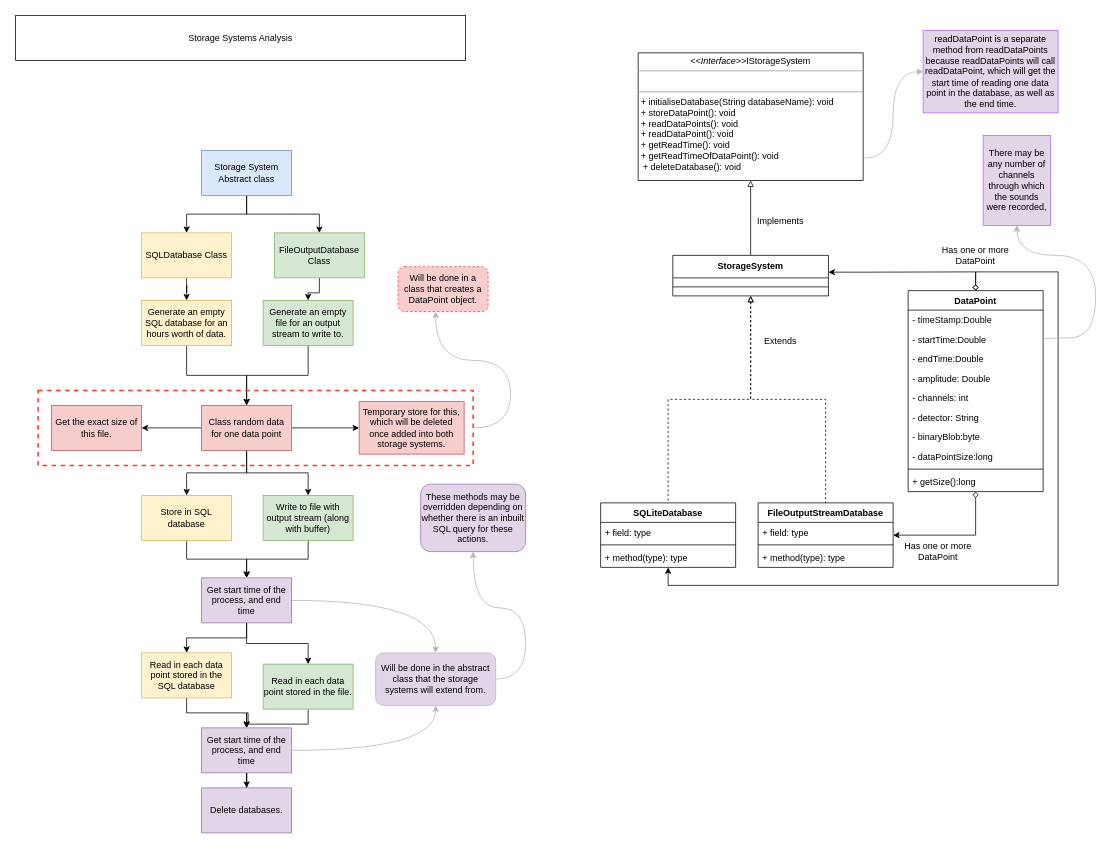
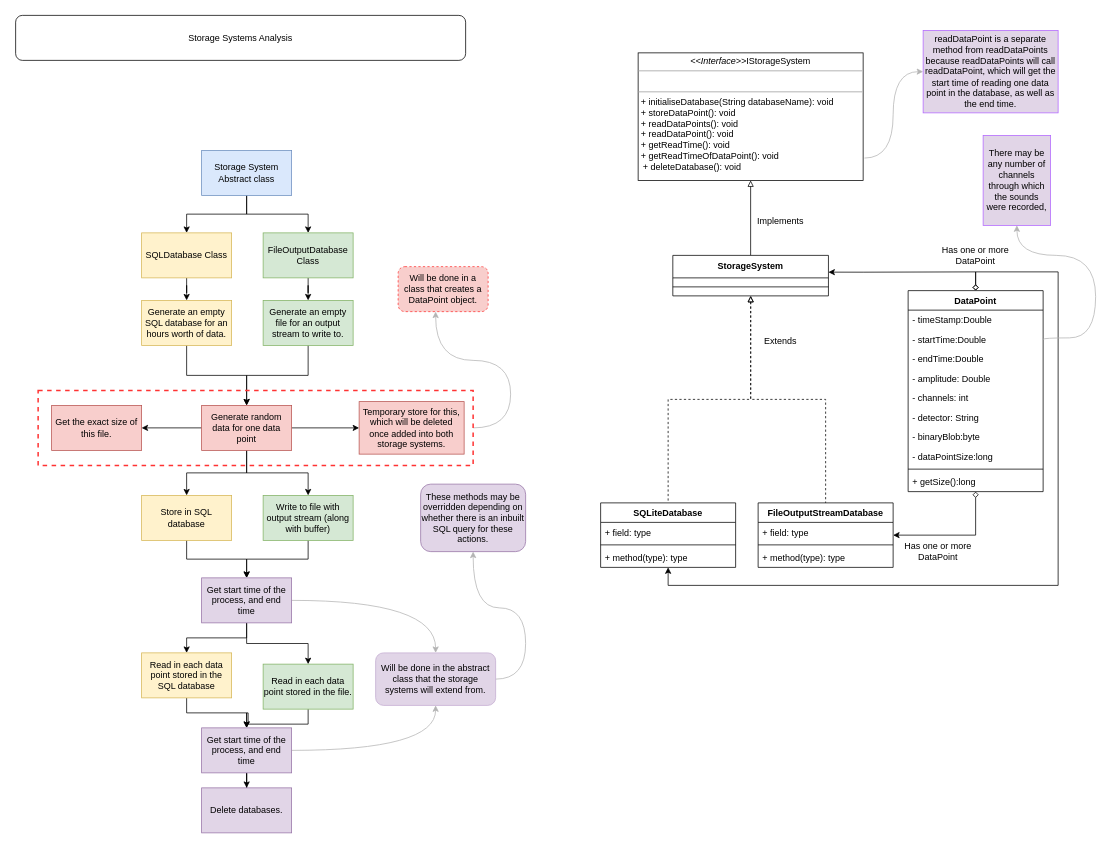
(240, 38) -> (240, 38)
(319, 255) -> (308, 255)
(246, 428) -> (246, 428)
